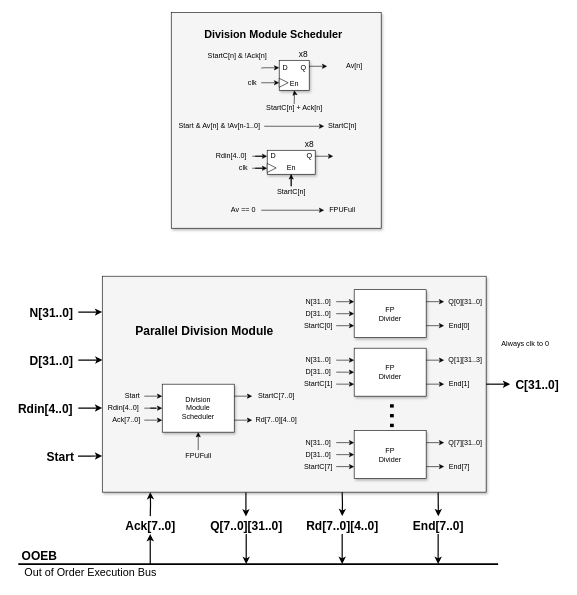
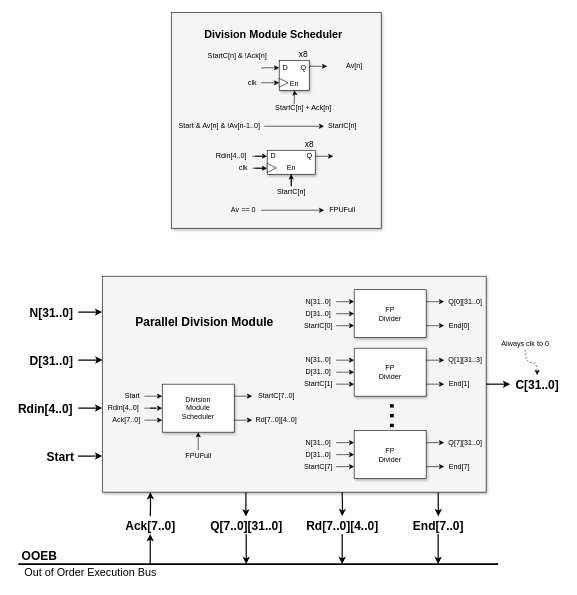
(294, 108) -> (303, 108)
(204, 330) -> (204, 321)
none -> (536, 365)
